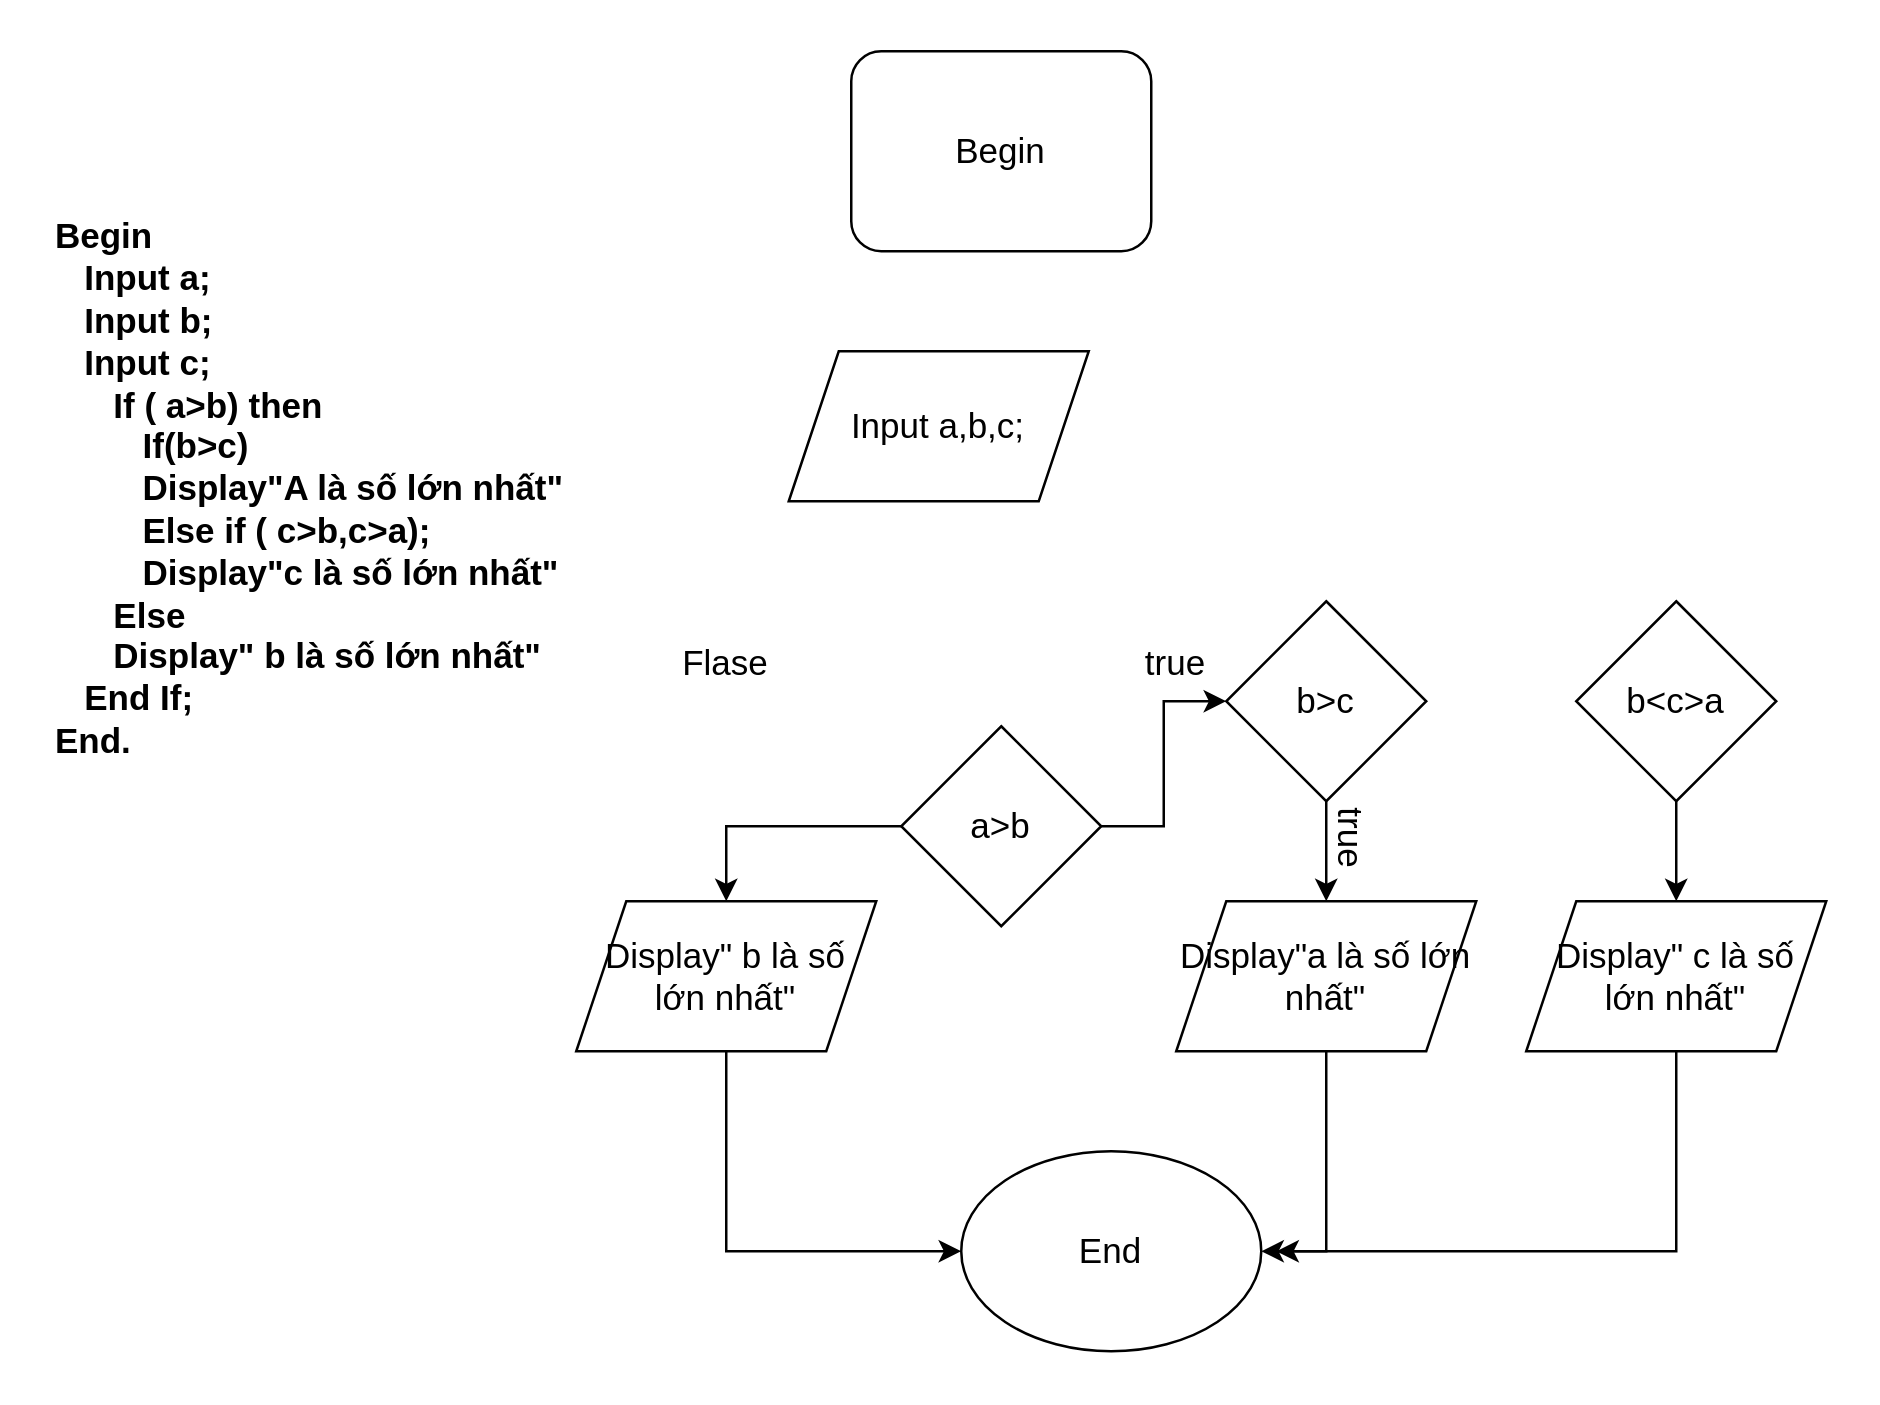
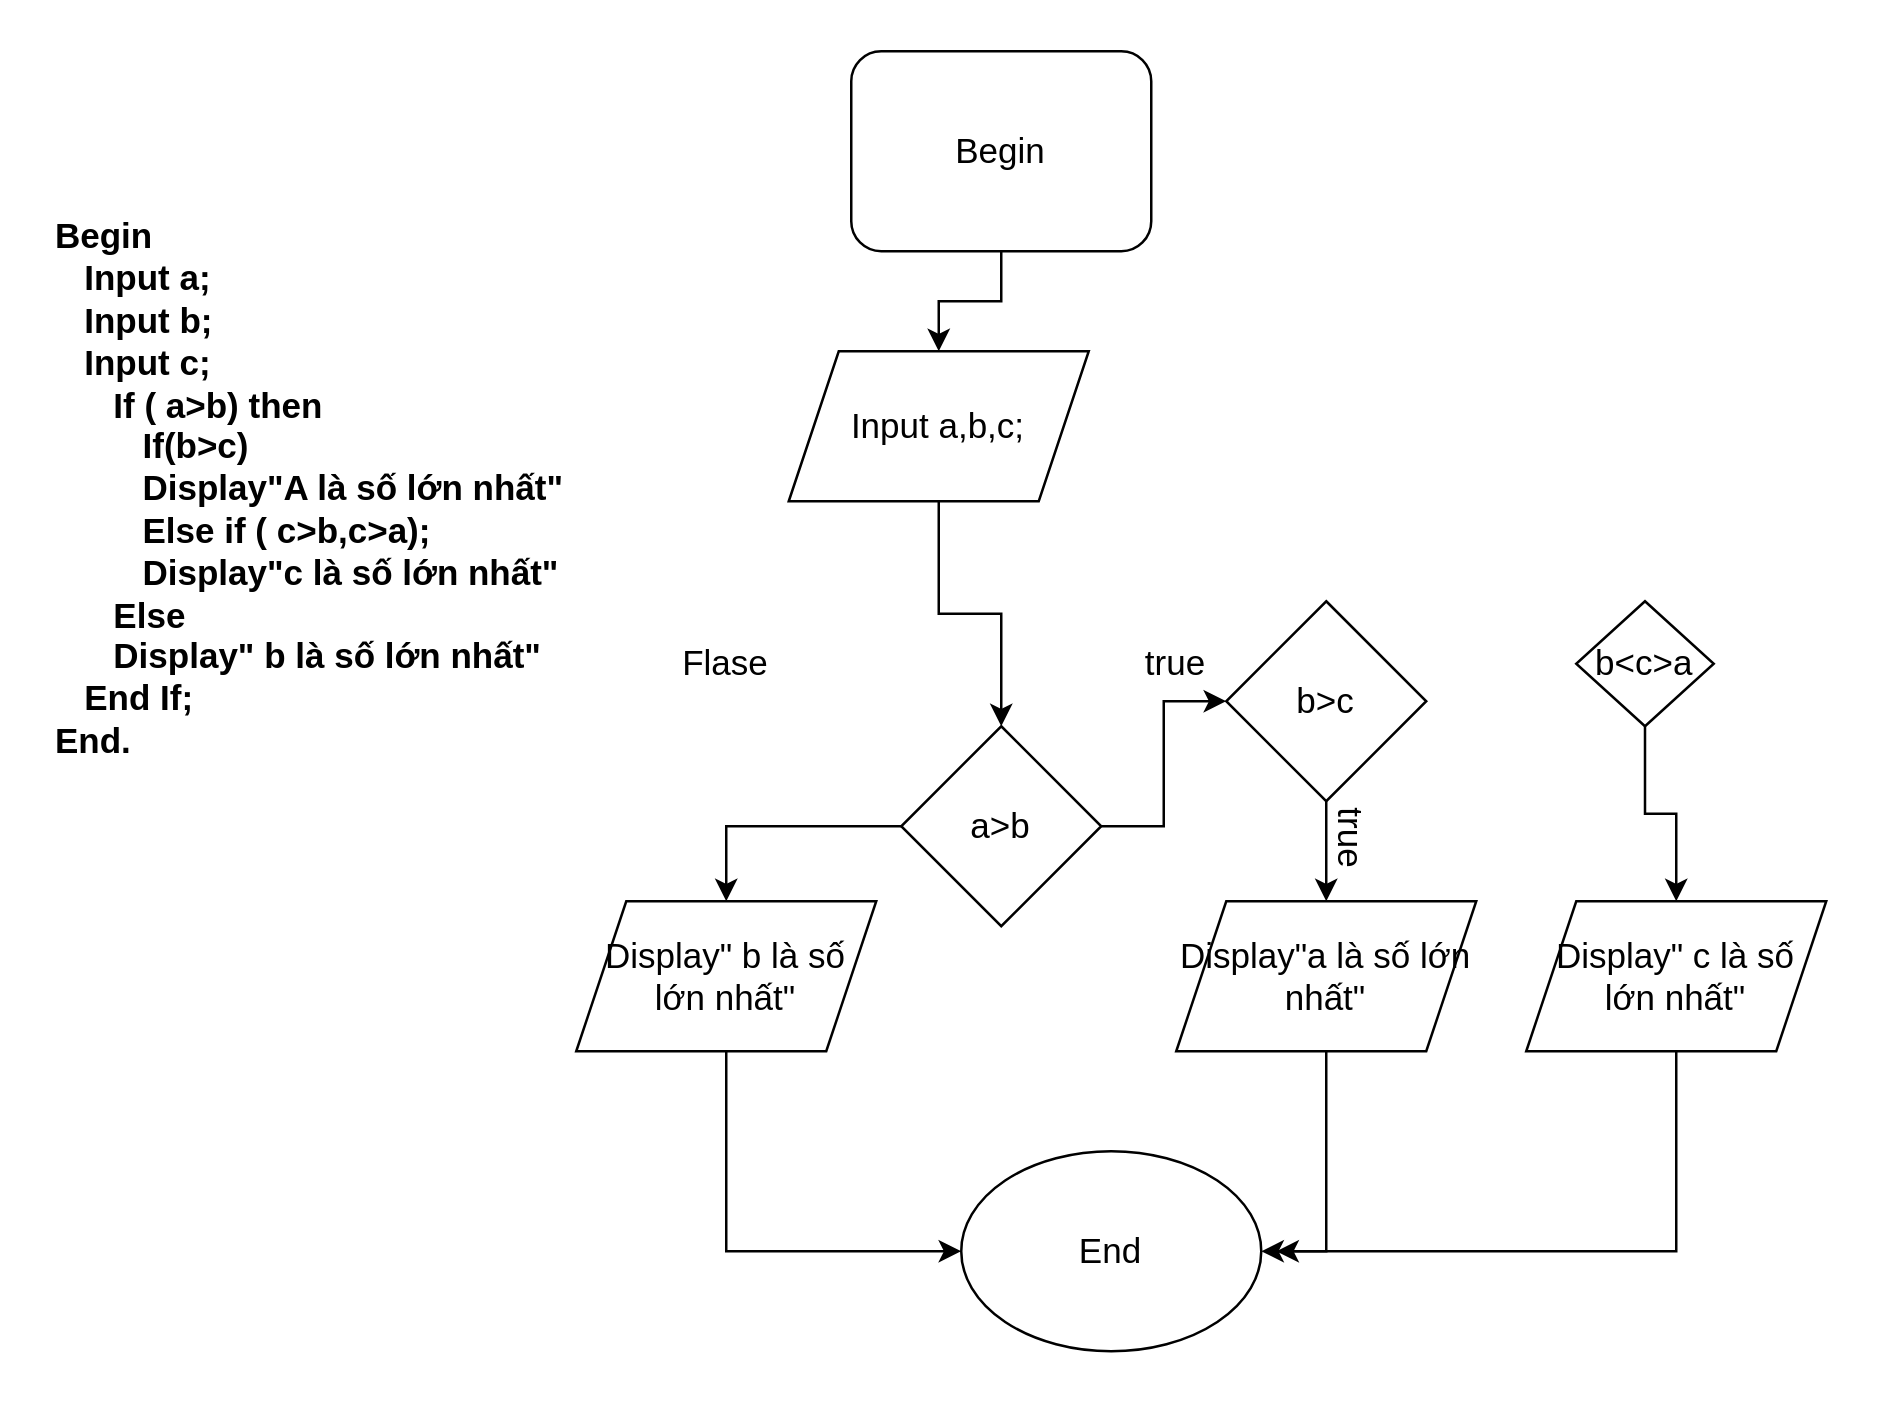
none -> (978, 301)
none -> (962, 614)
(1676, 701) -> (1645, 664)
